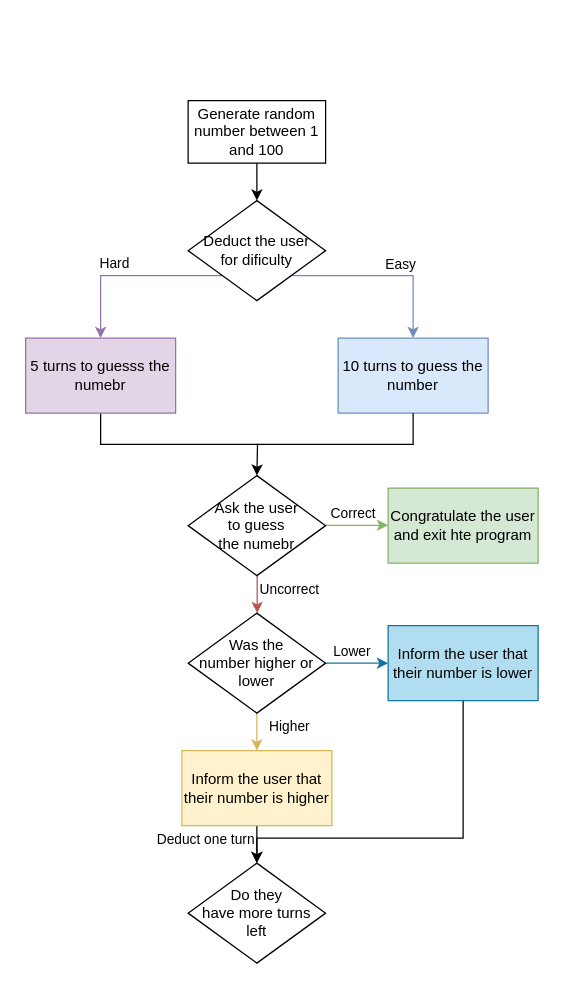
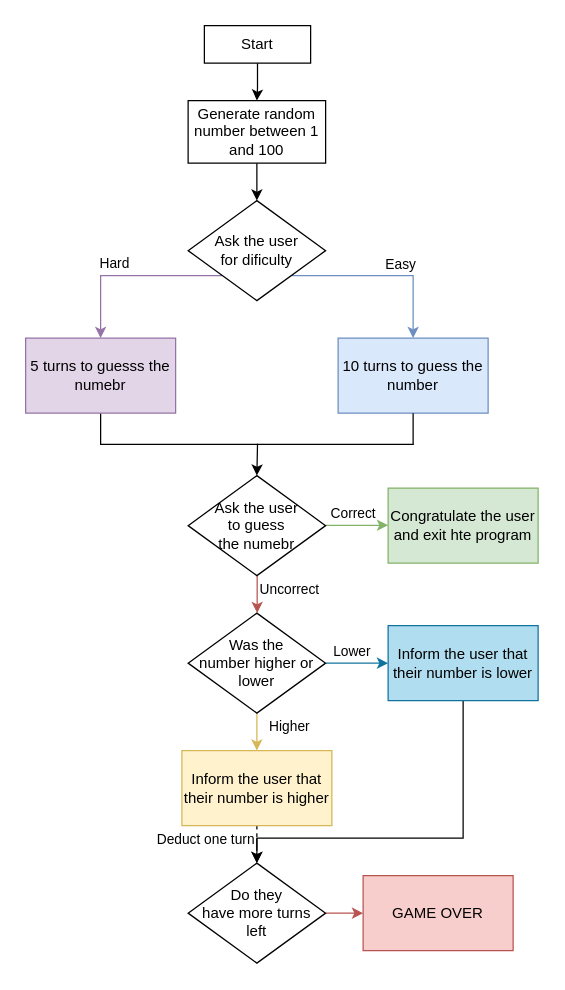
none -> (258, 44)
none -> (258, 77)
(257, 251) -> (257, 251)
(257, 831) -> (257, 831)
none -> (349, 913)
none -> (438, 913)
